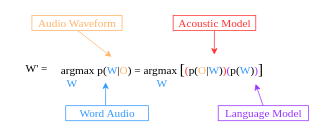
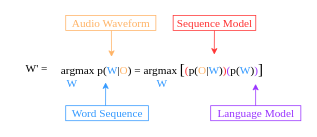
(77, 23) -> (111, 23)
(215, 23) -> (215, 23)
(107, 113) -> (107, 113)
(263, 113) -> (255, 113)
